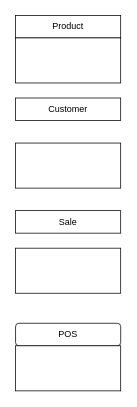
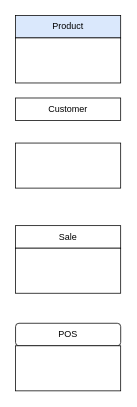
(68, 27) -> (68, 27)
(68, 222) -> (68, 237)
